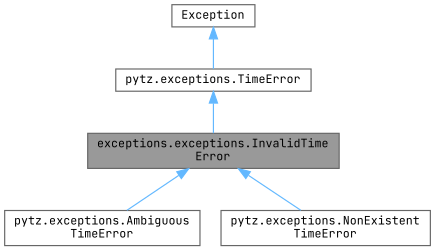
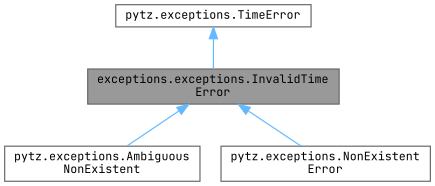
(213, 16) -> none
(102, 228) -> (102, 164)
(326, 228) -> (326, 164)
